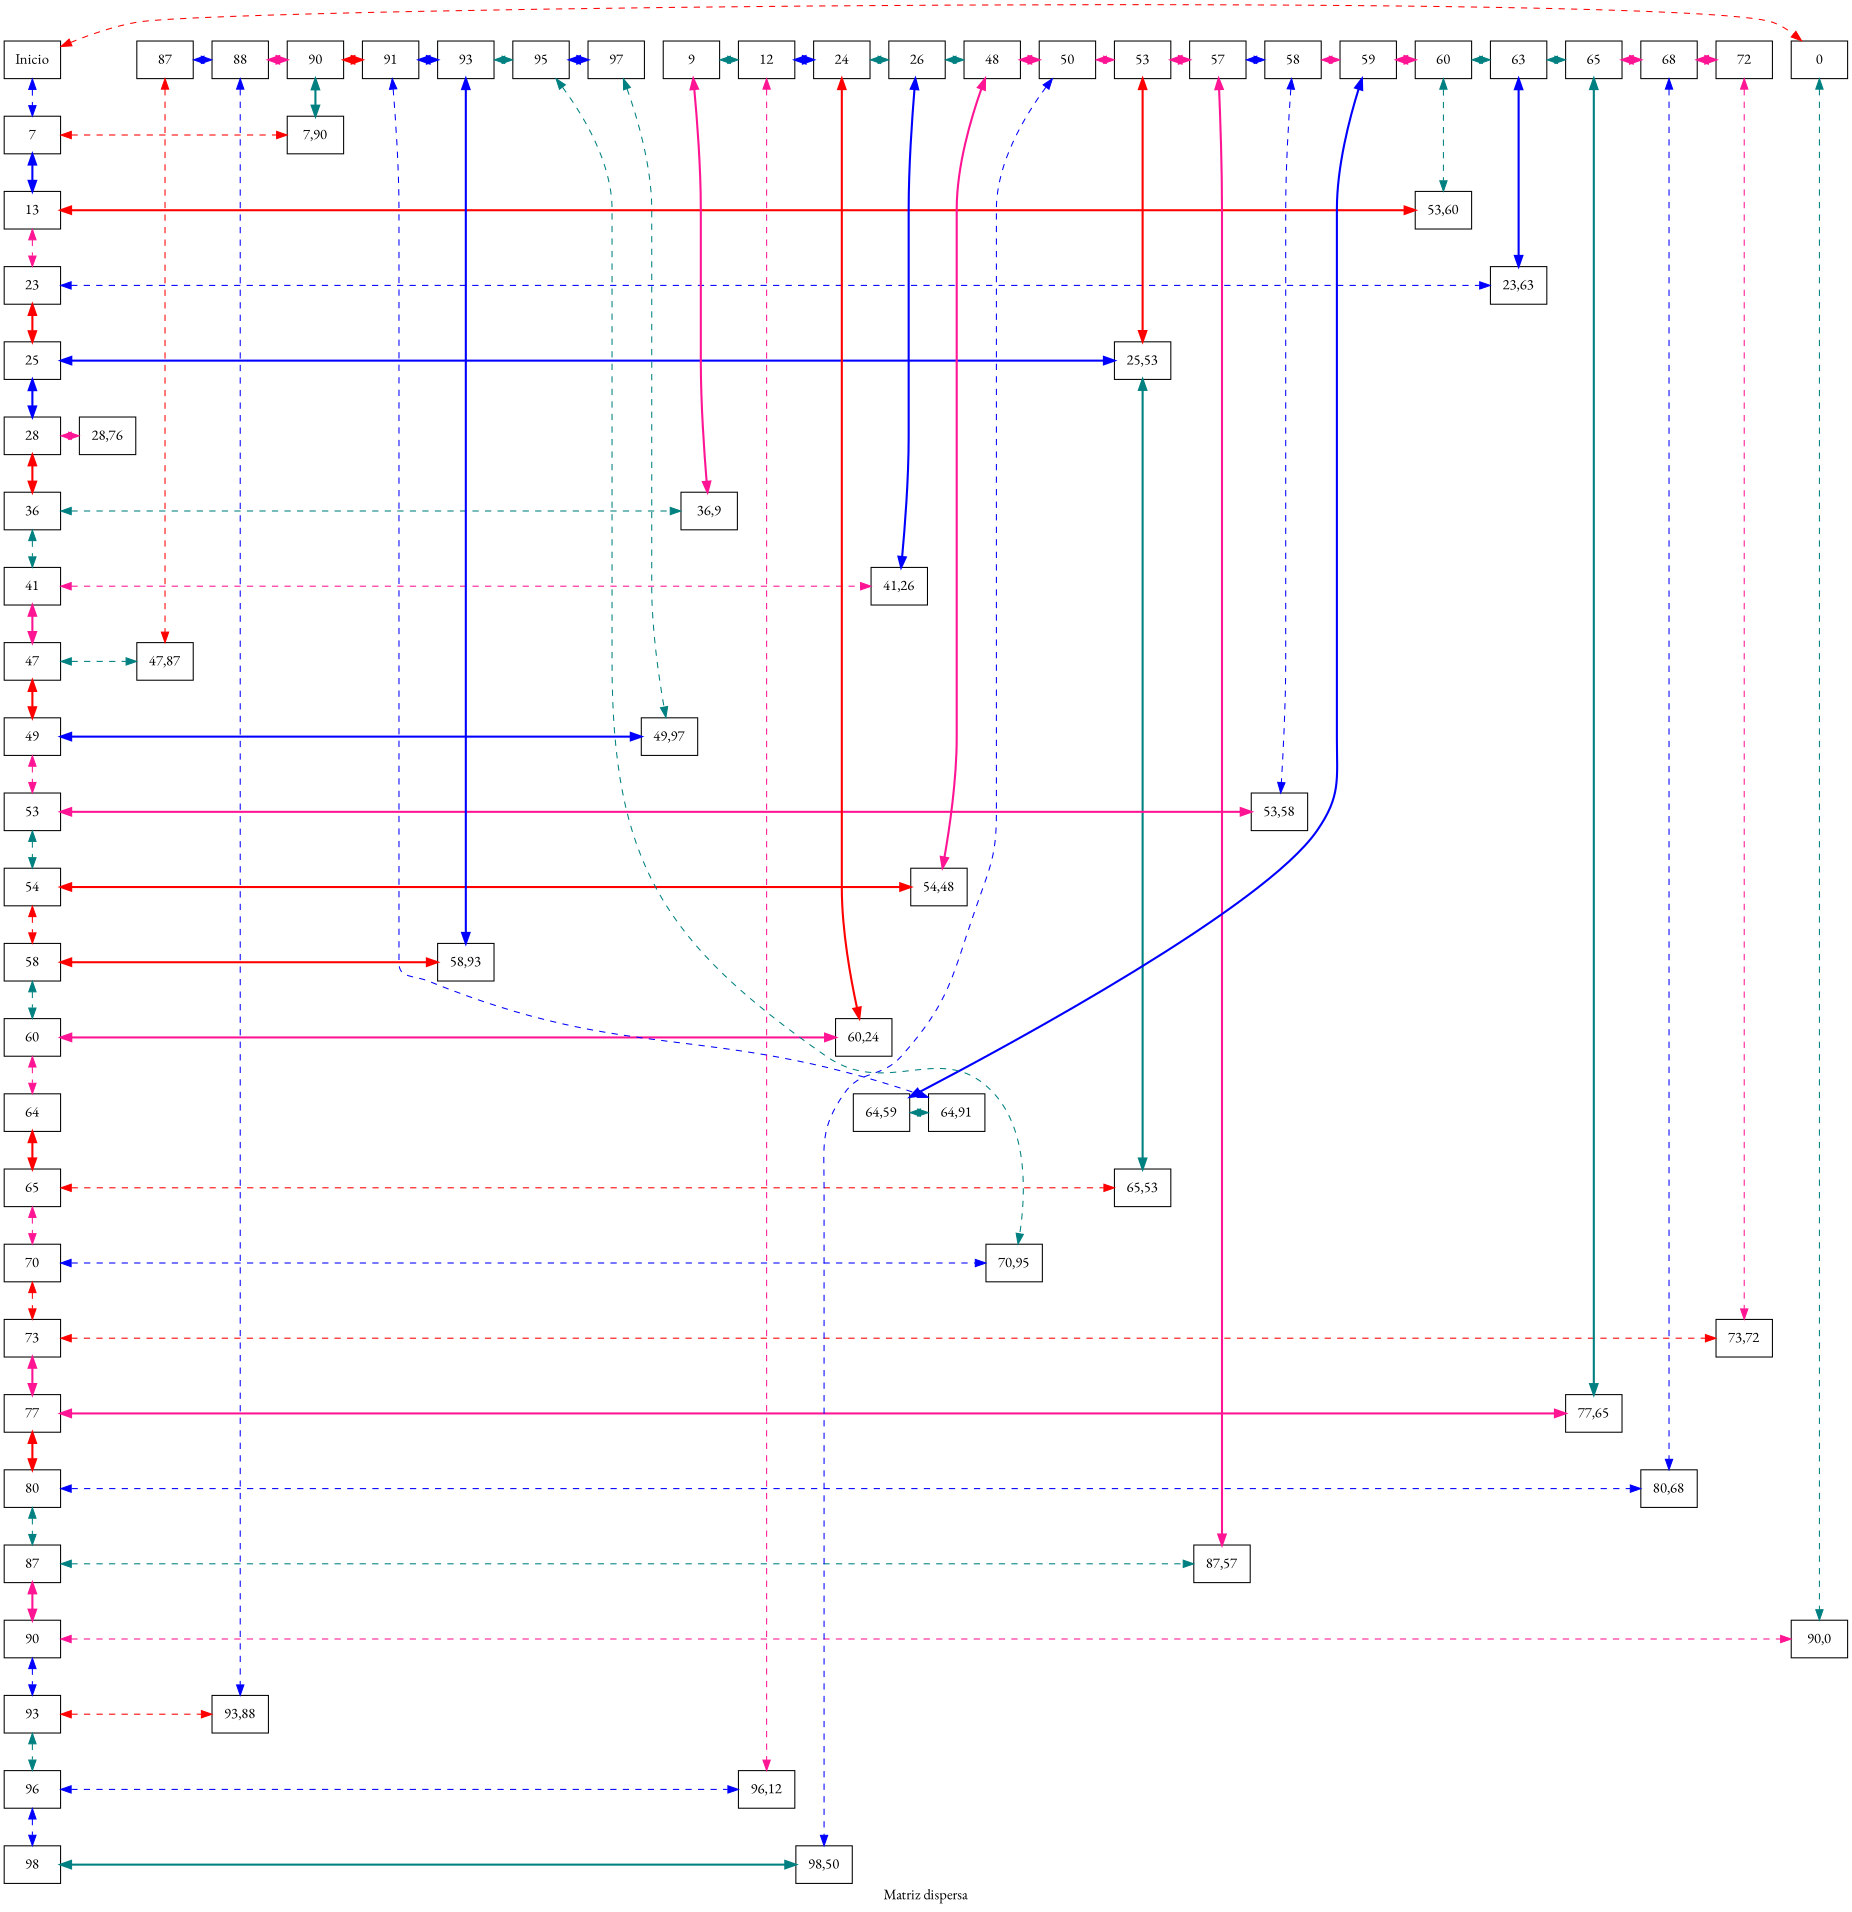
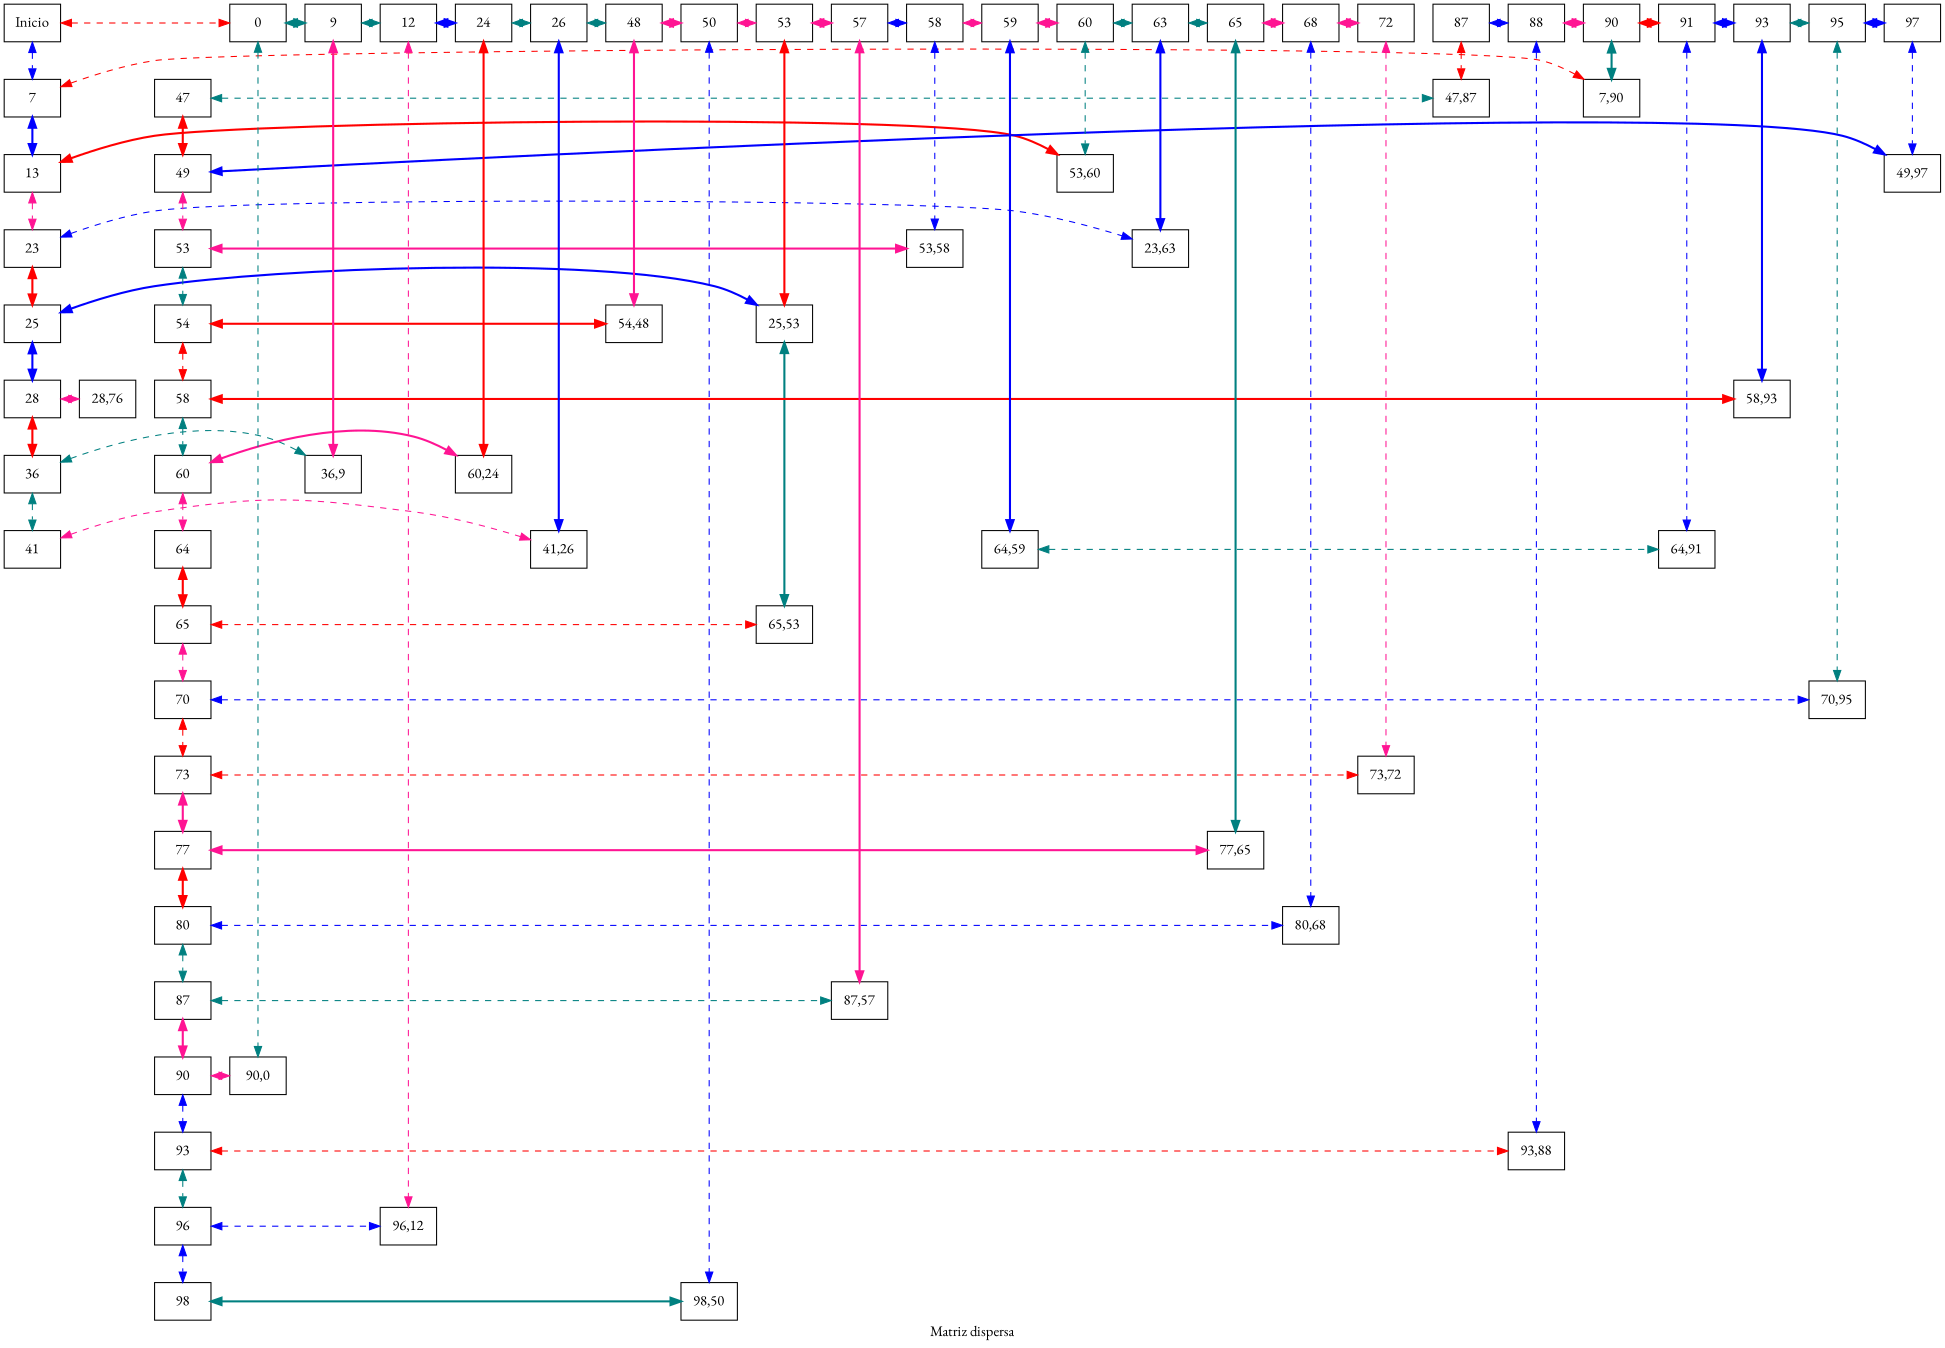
none -> (297, 23)
(652, 397) -> (1912, 98)
(32, 624) -> none
